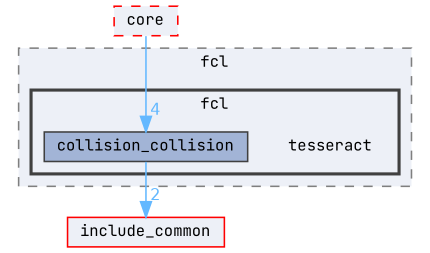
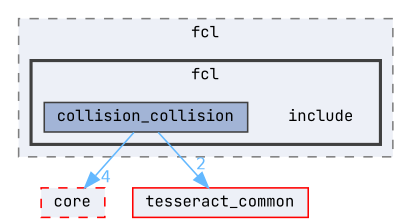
(146, 76) -> (115, 154)
(331, 147) -> (321, 117)
(146, 232) -> (220, 203)
